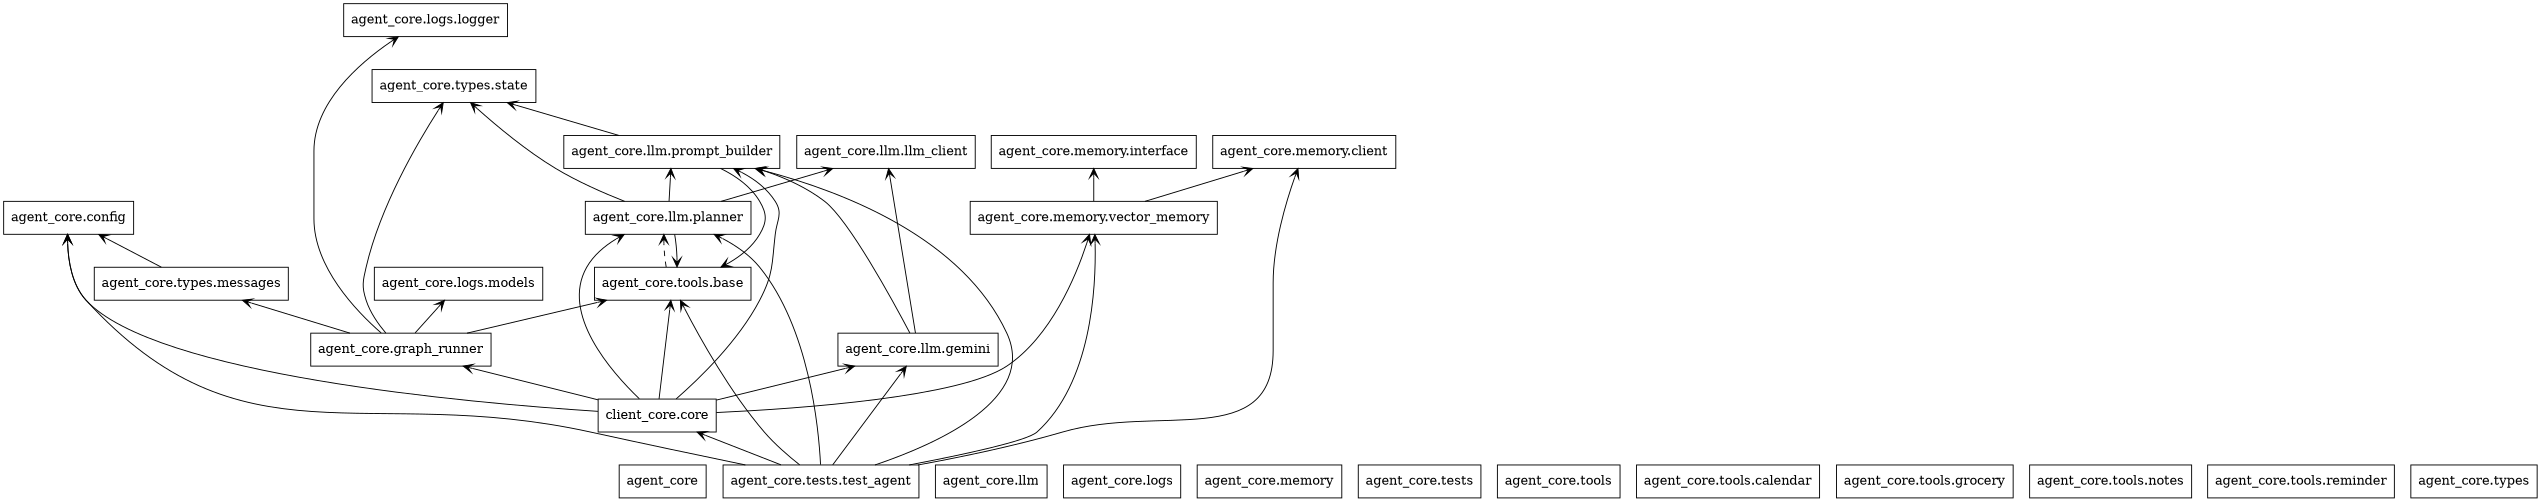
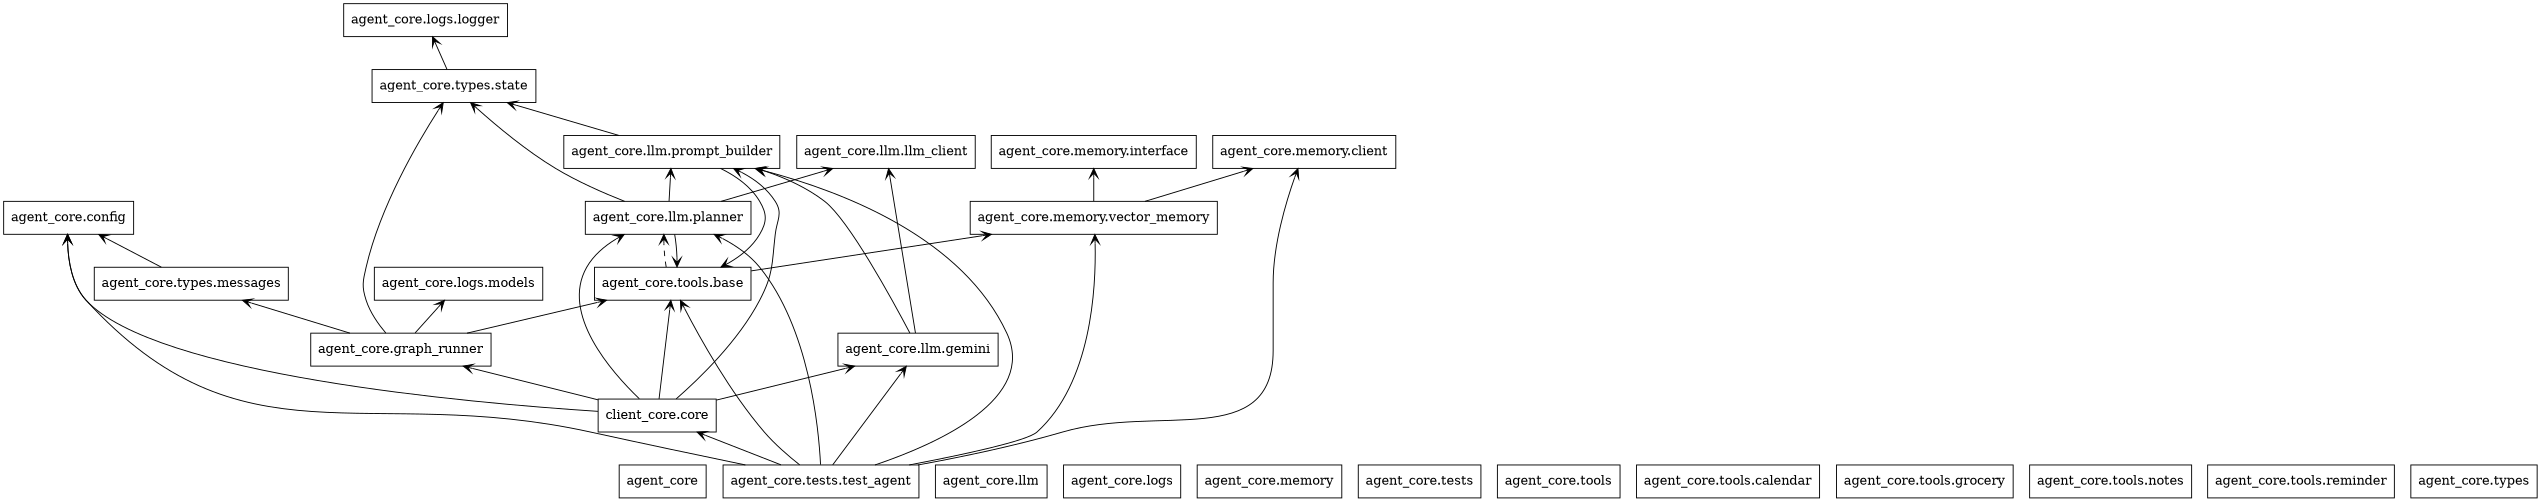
(314, 184) -> (442, 57)
(937, 389) -> (872, 252)
